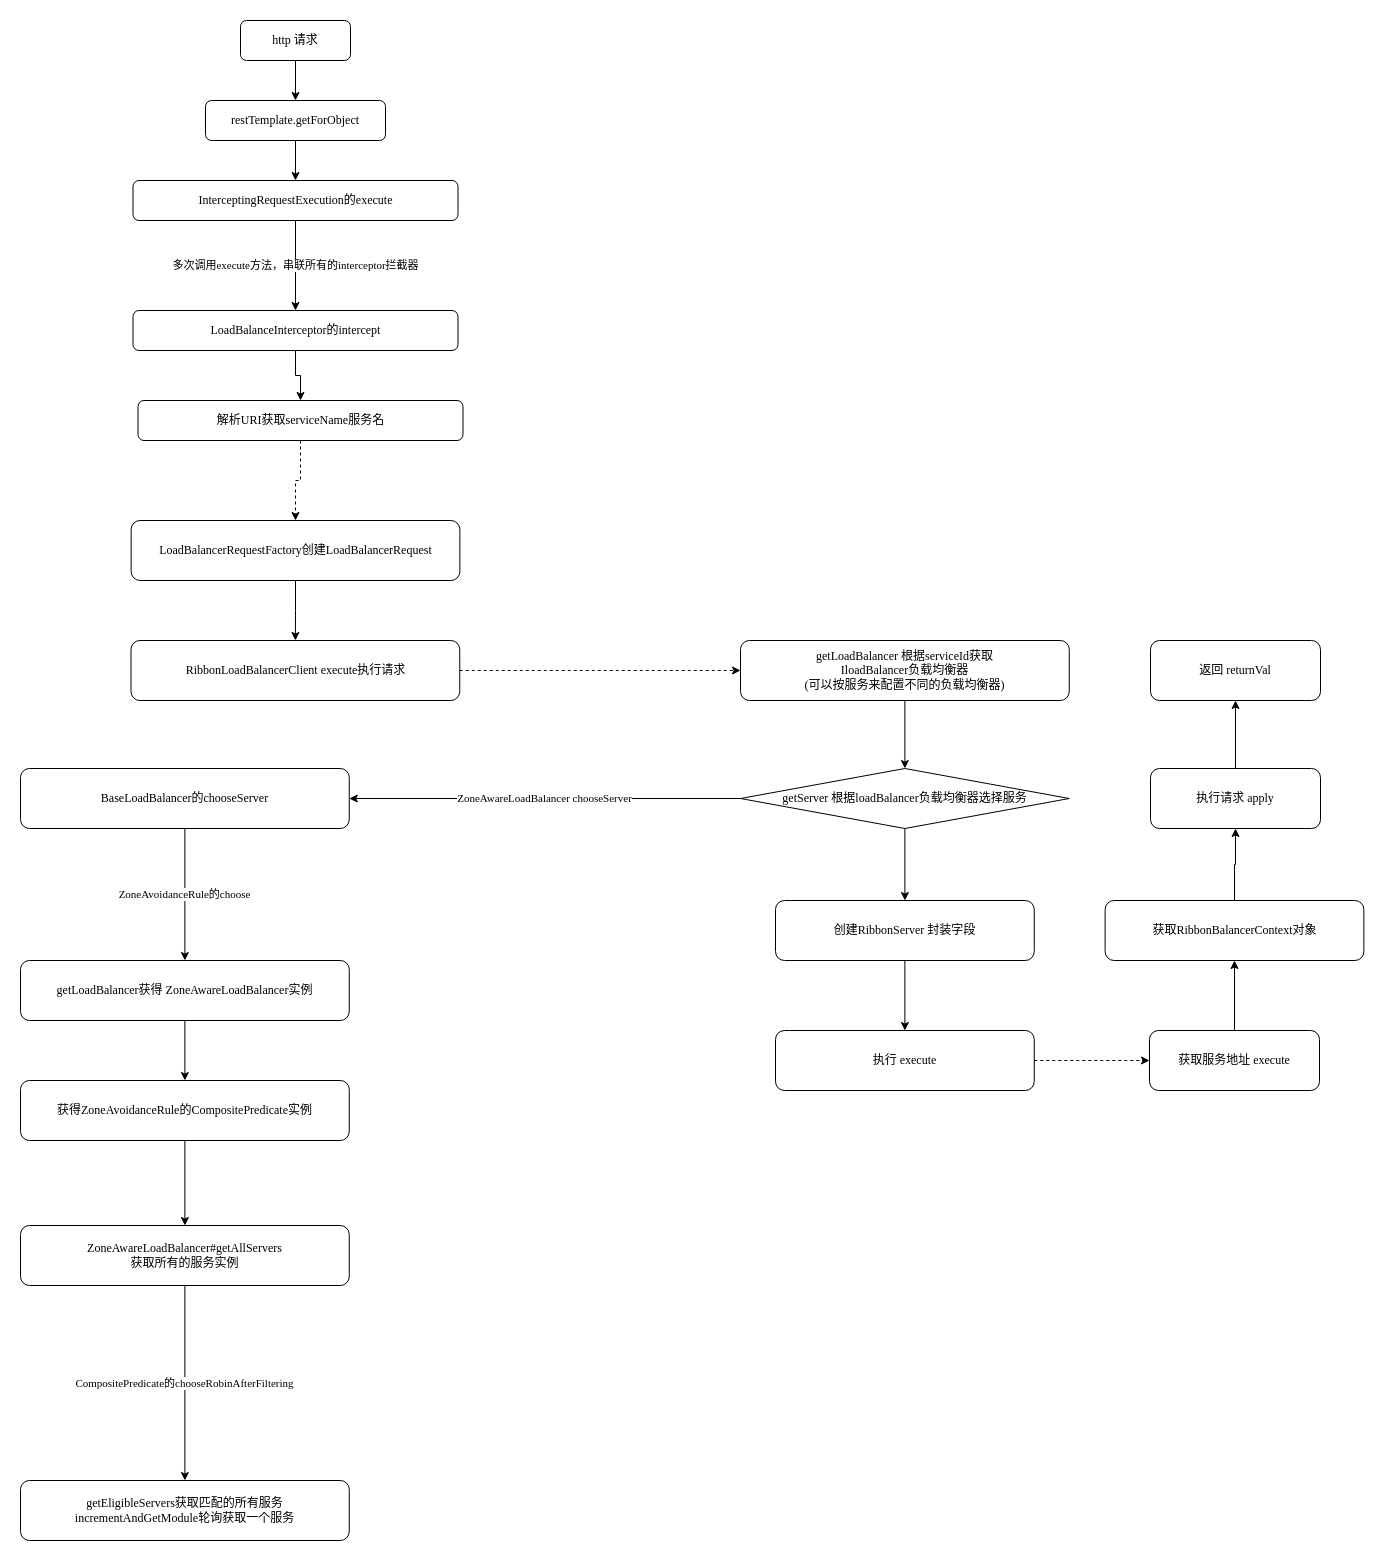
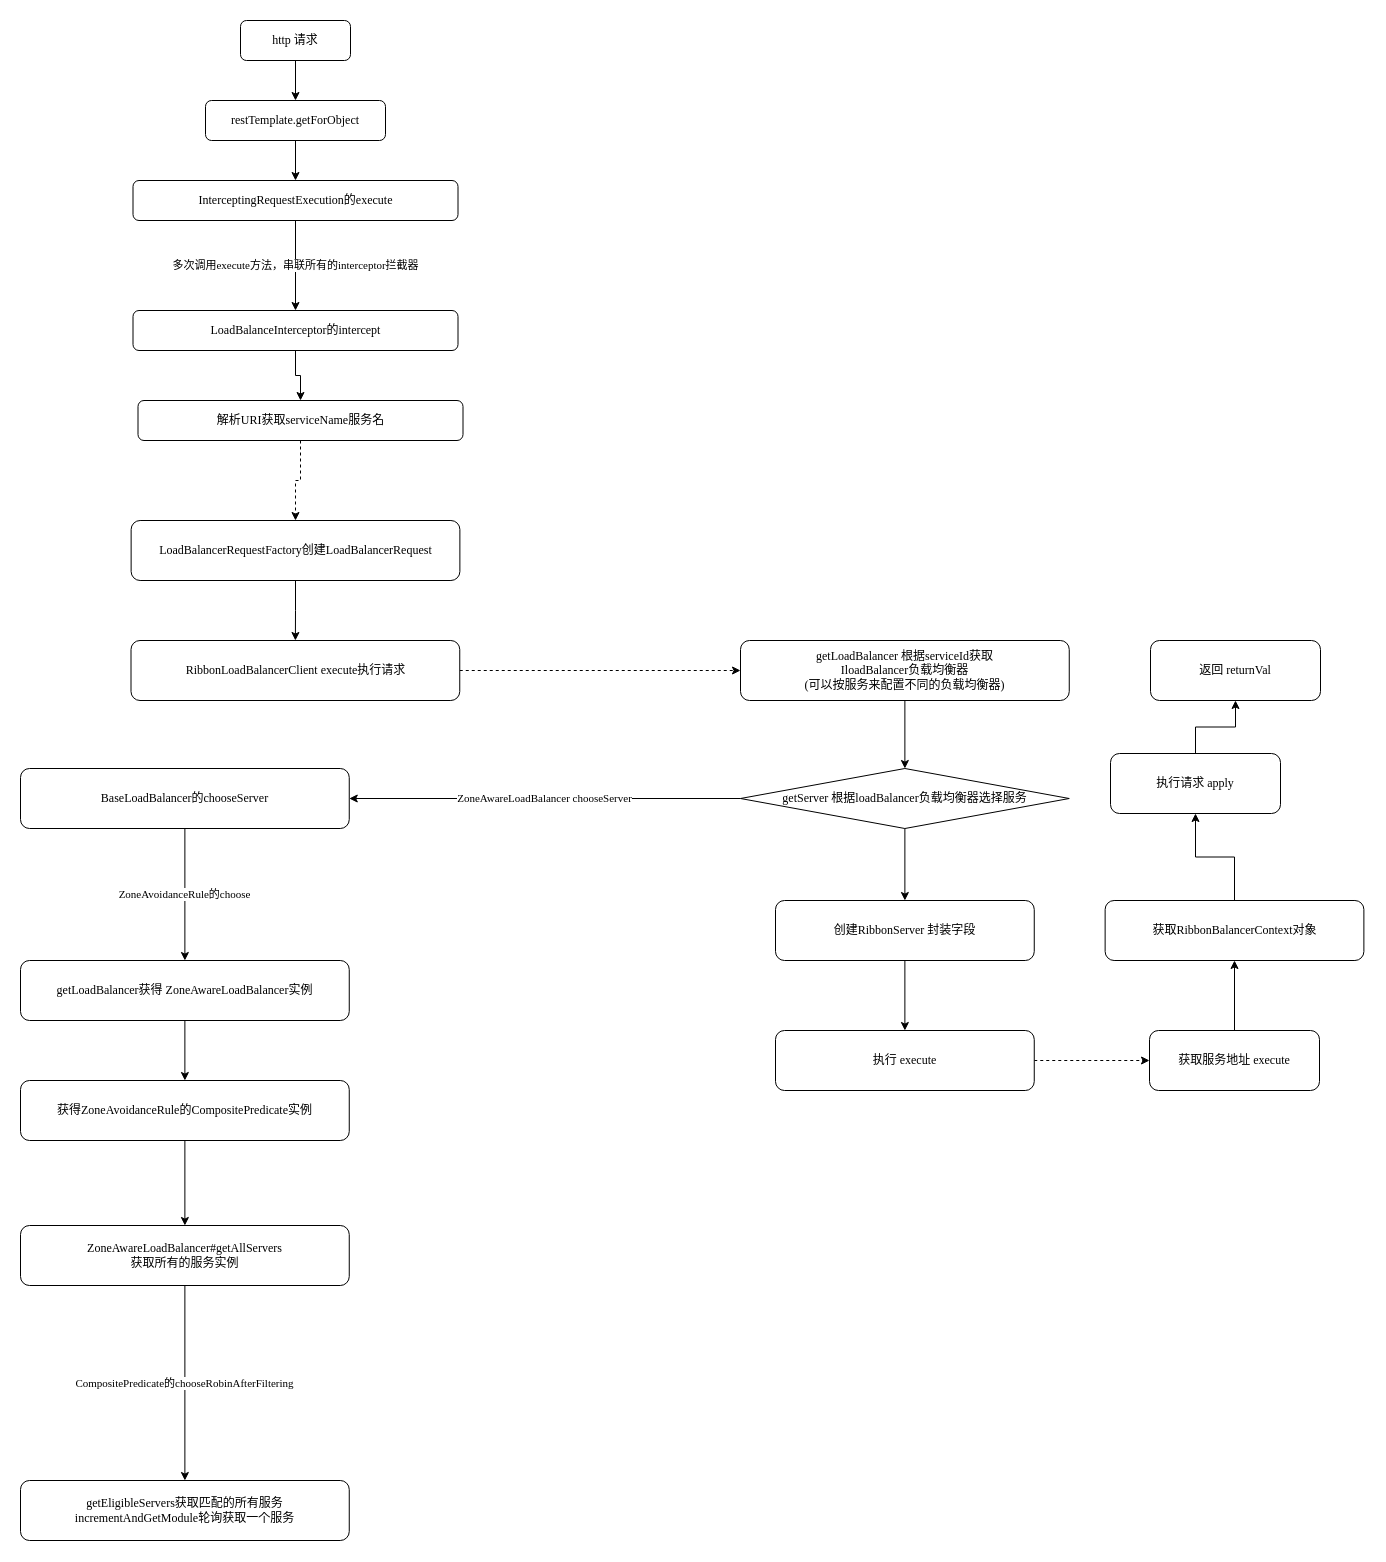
(1236, 799) -> (1196, 784)
